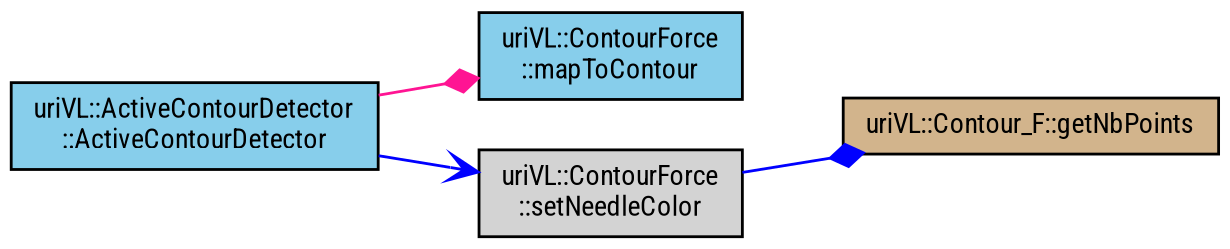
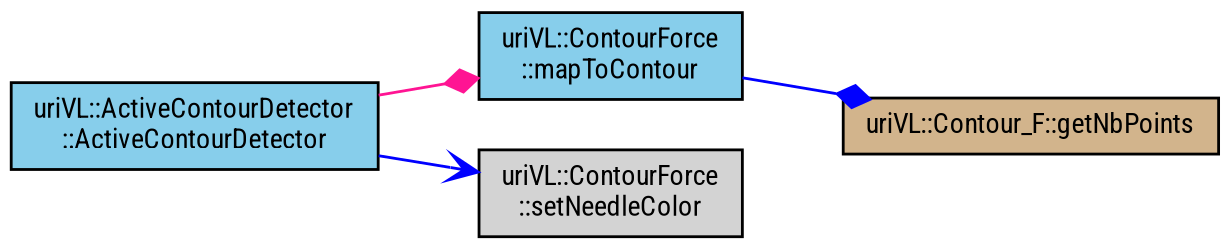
(786, 165) -> (789, 86)
